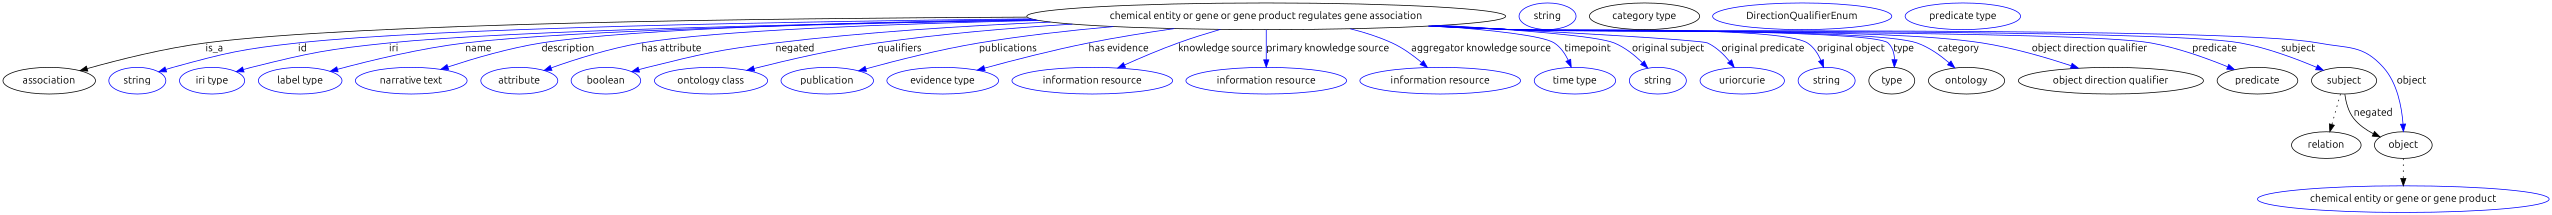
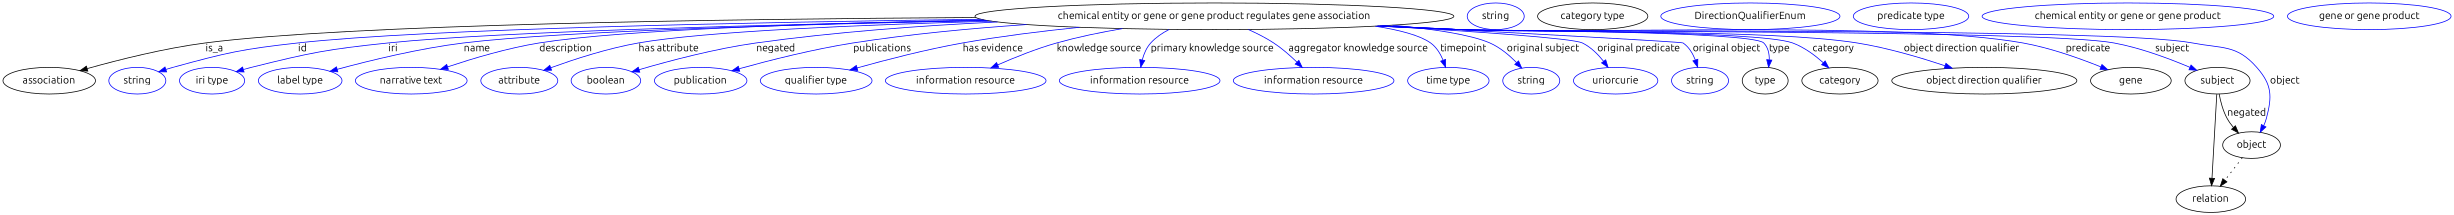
none -> (2369, 16)
(711, 81) -> none
(943, 81) -> (816, 81)
(1967, 81) -> (1840, 81)
(2257, 81) -> (2131, 81)
(2336, 109) -> (2214, 136)
(2403, 168) -> (2234, 169)
